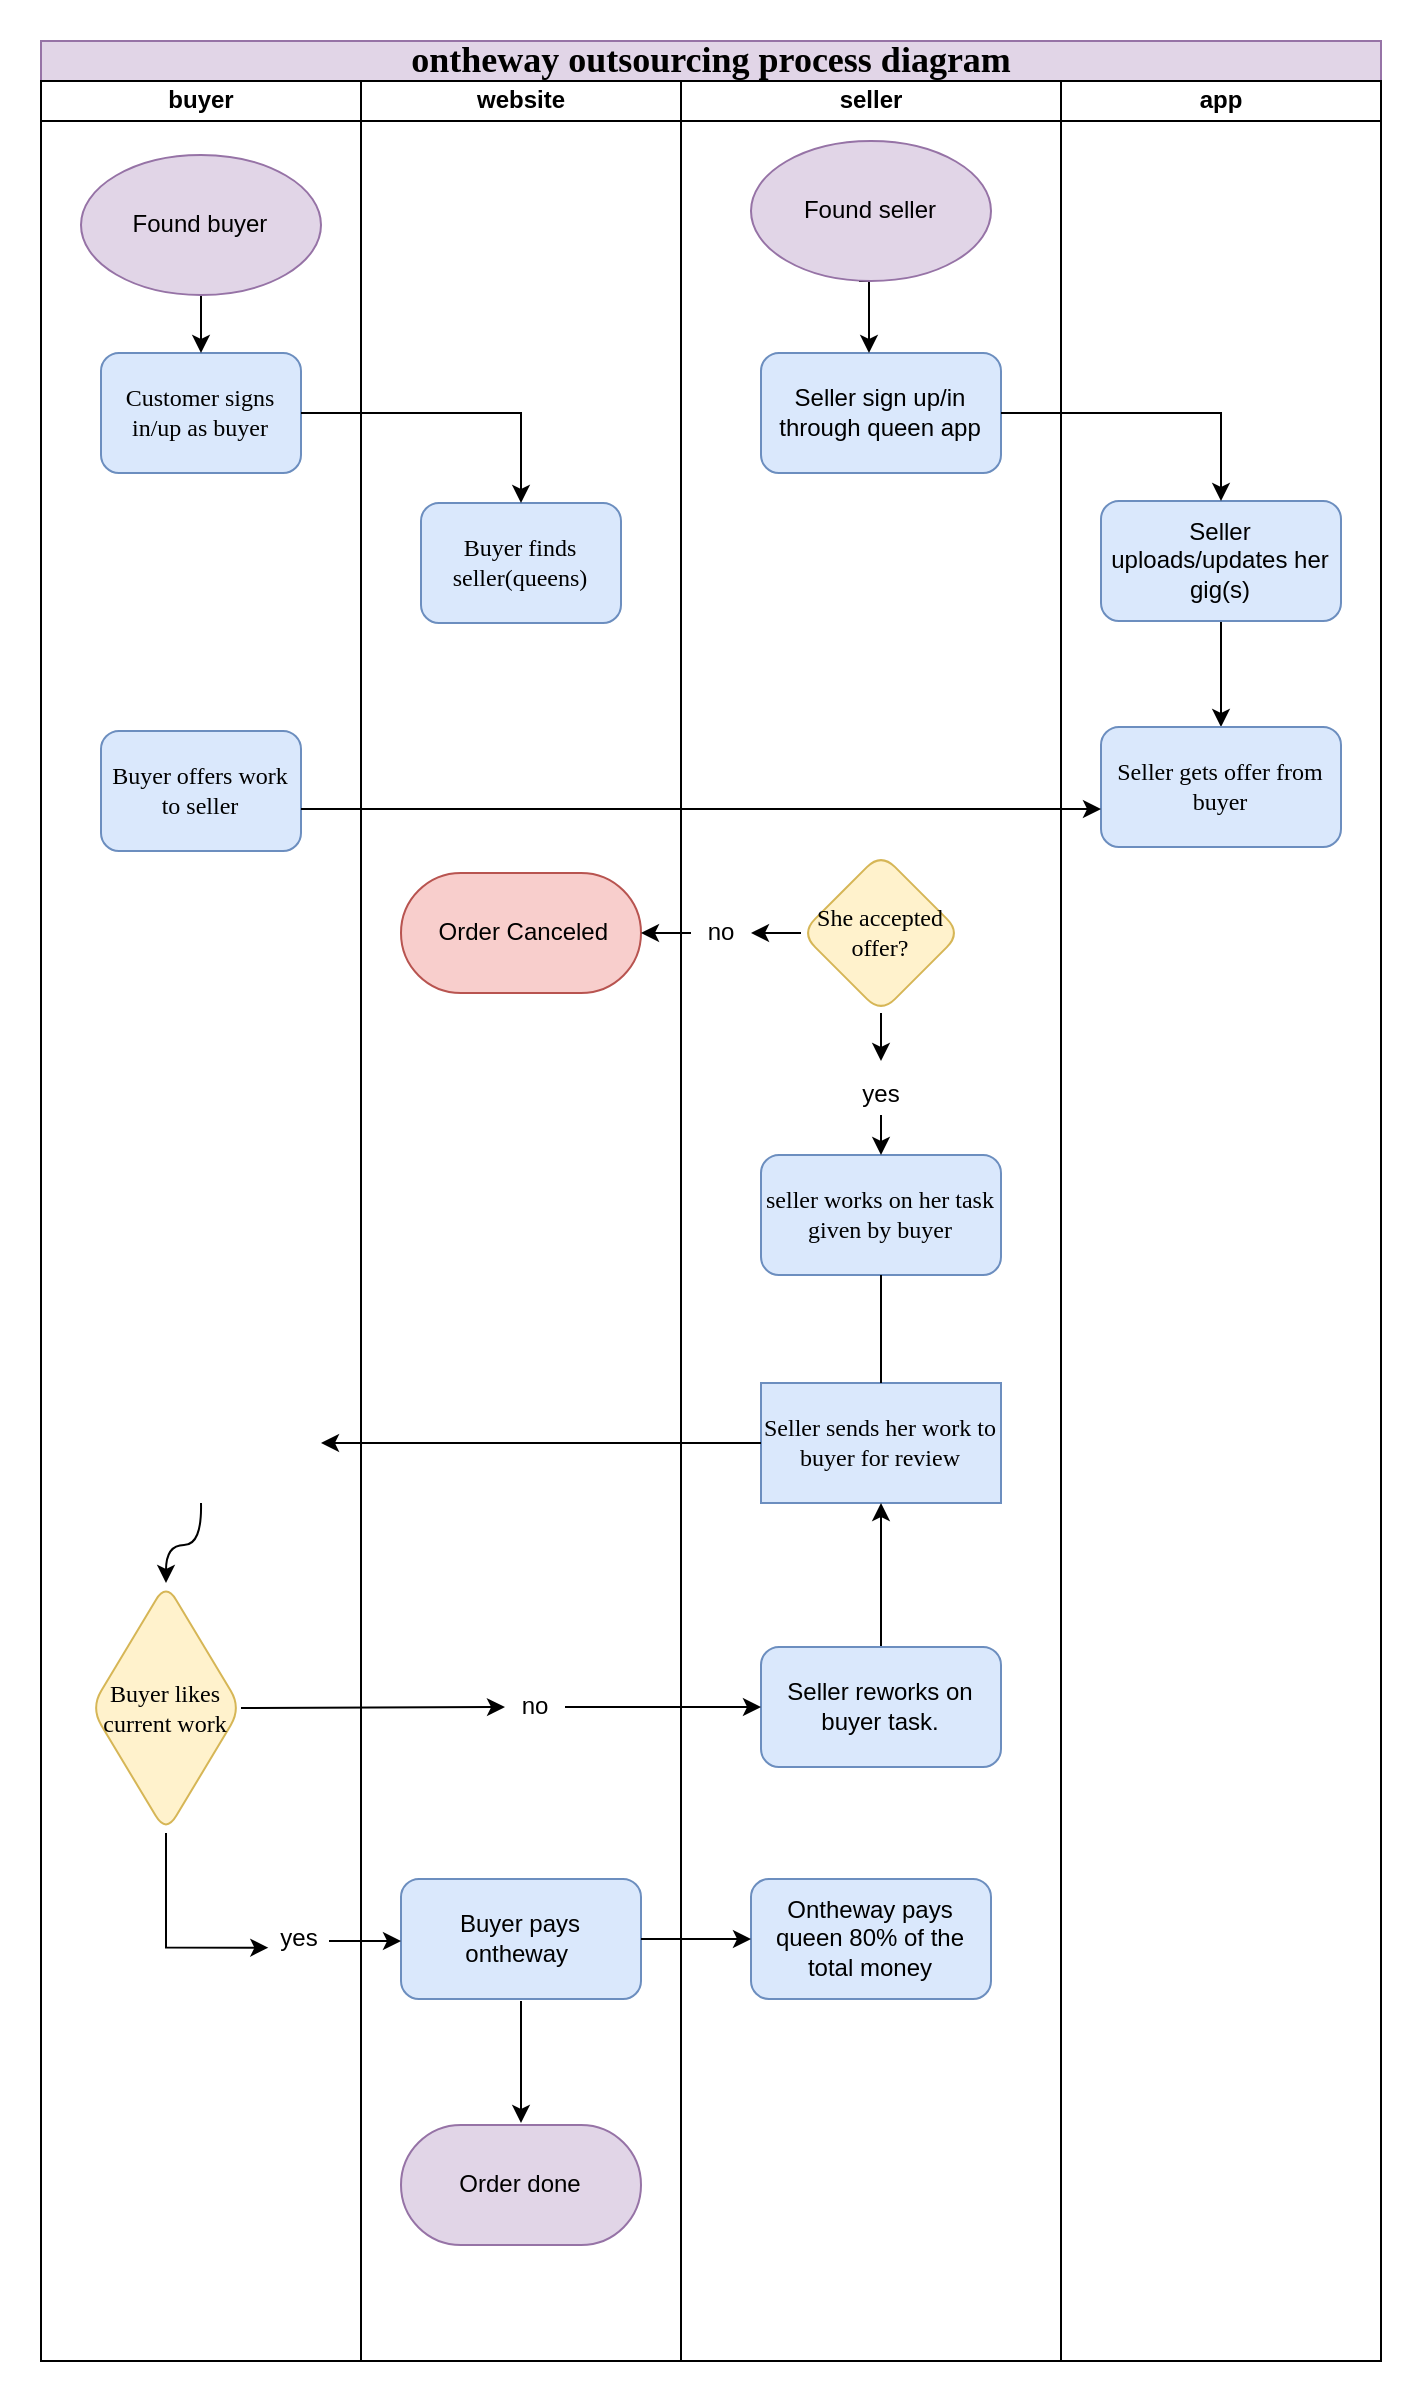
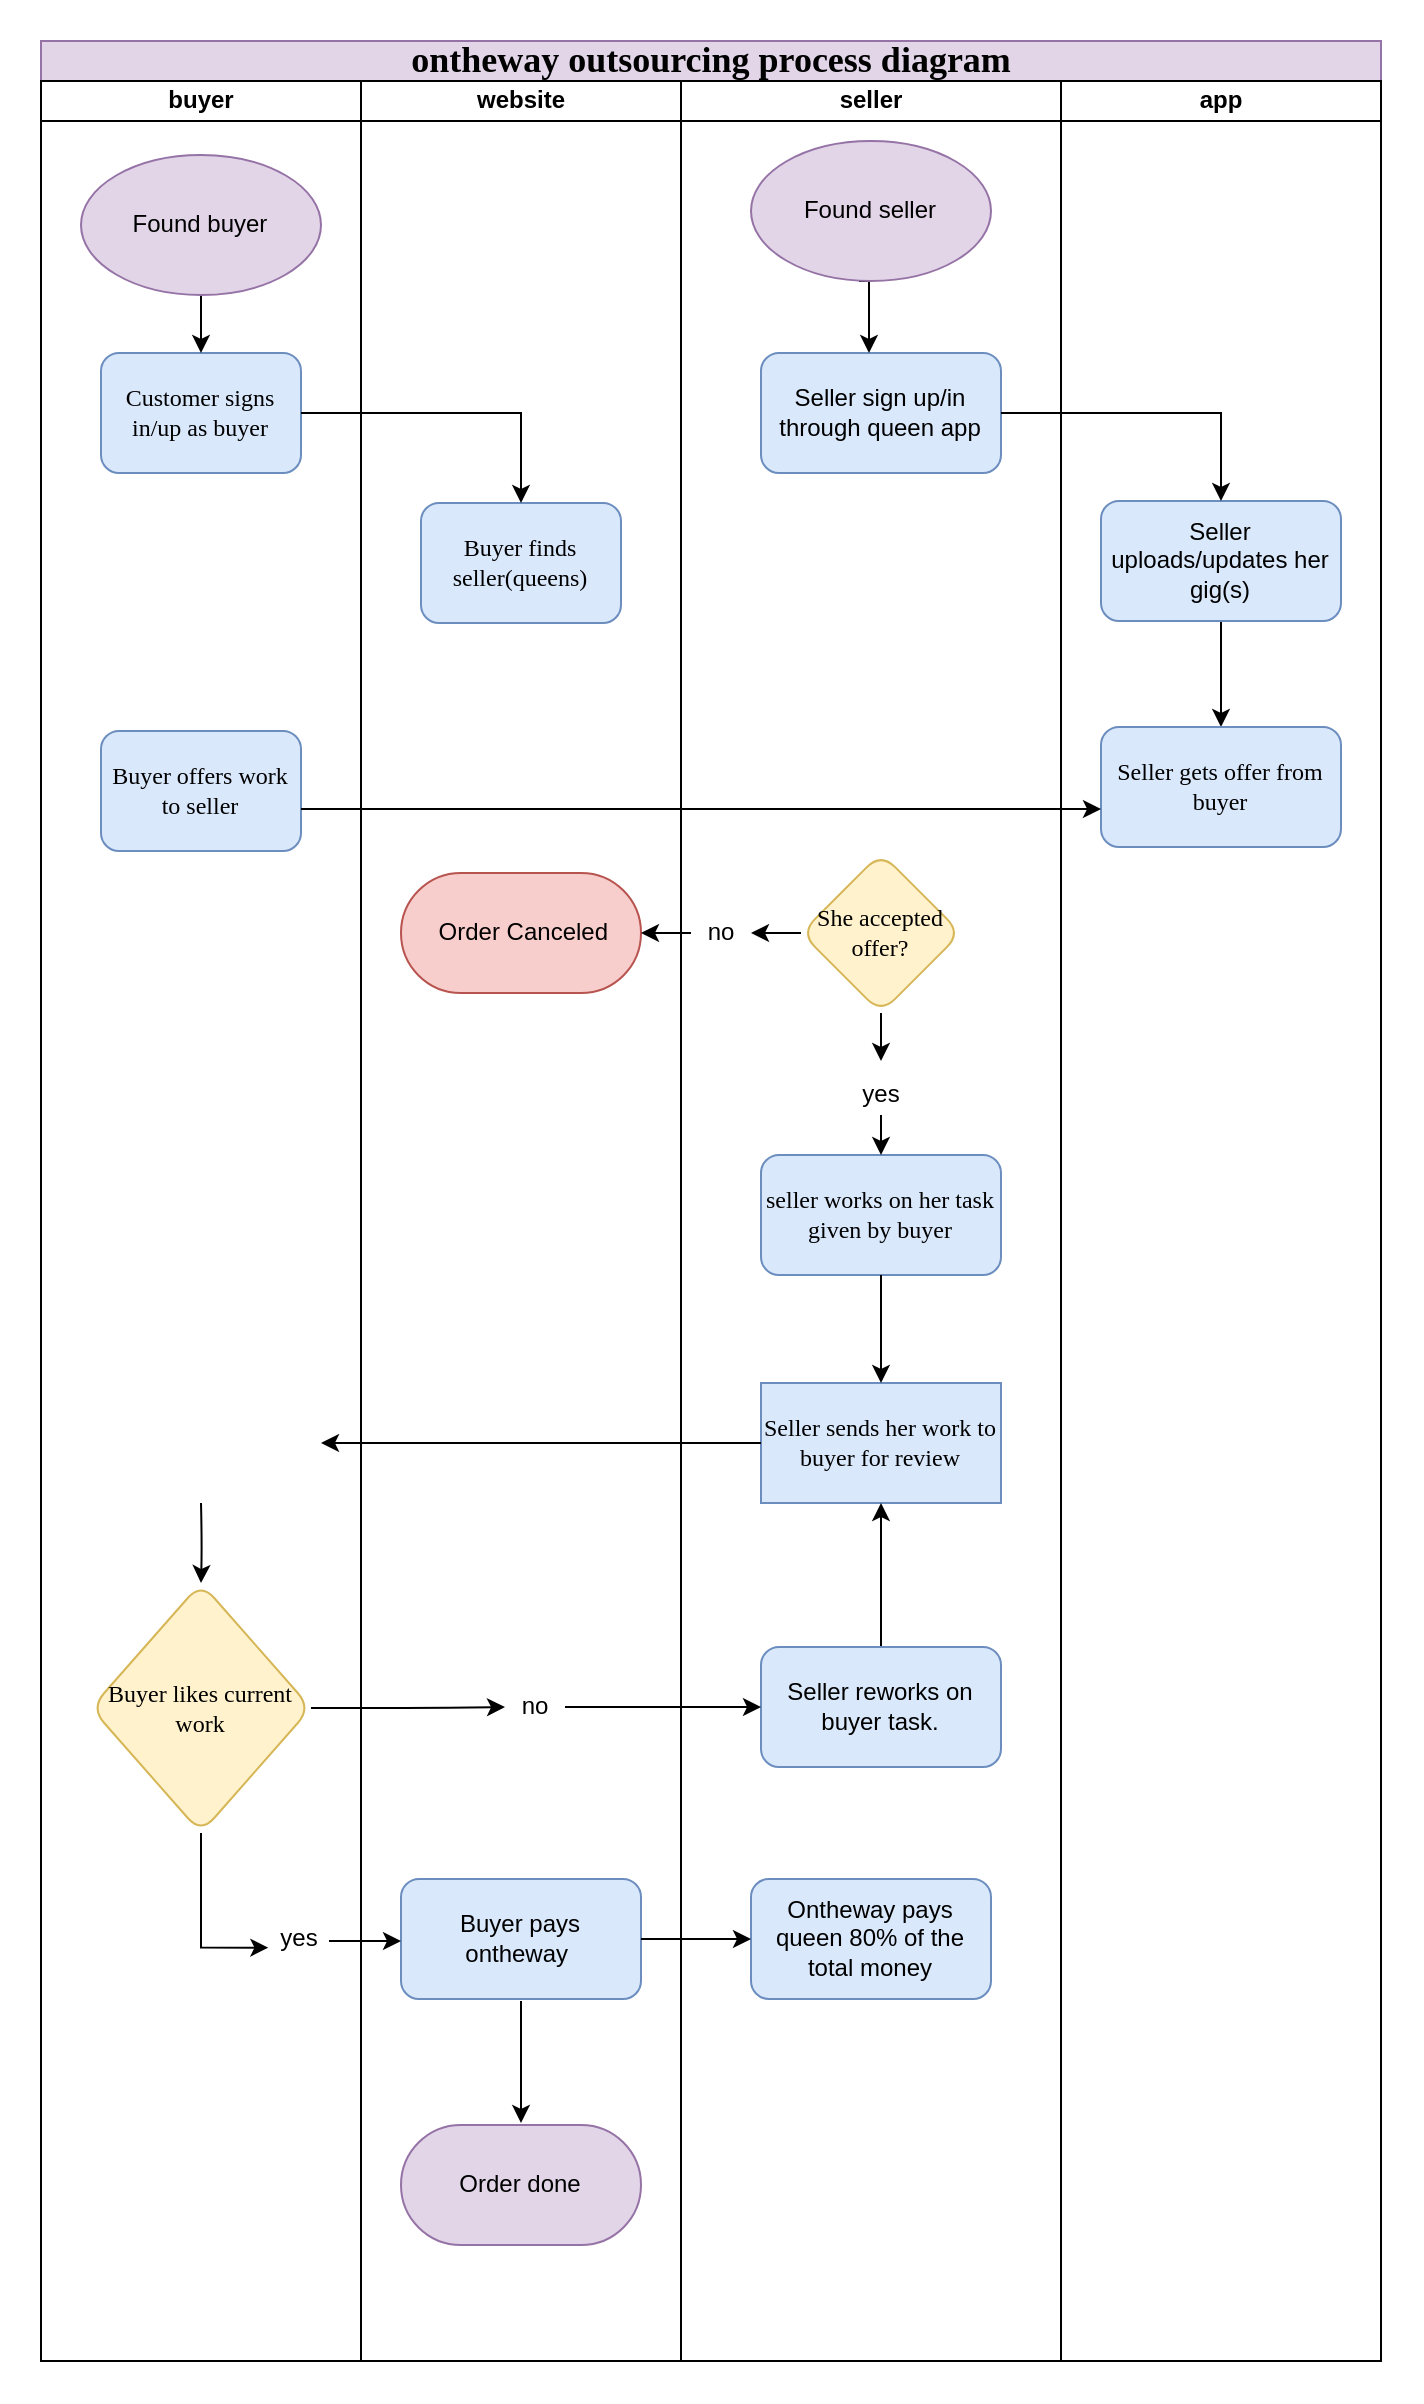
(881, 1374) -> (881, 1368)
(166, 1708) -> (201, 1708)
